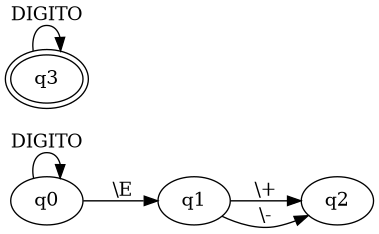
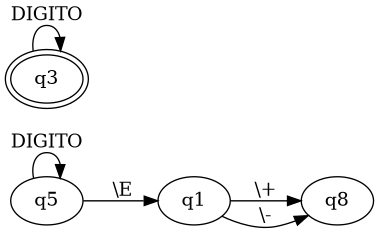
(47, 201) -> (47, 201)
(337, 201) -> (337, 201)
